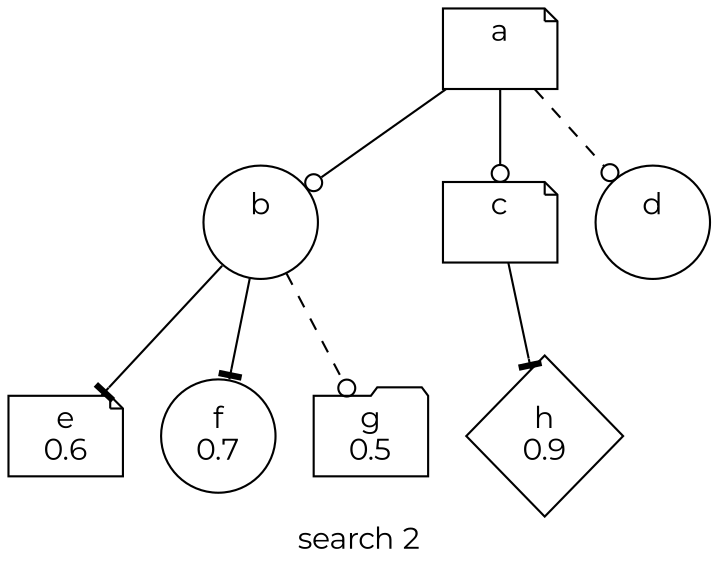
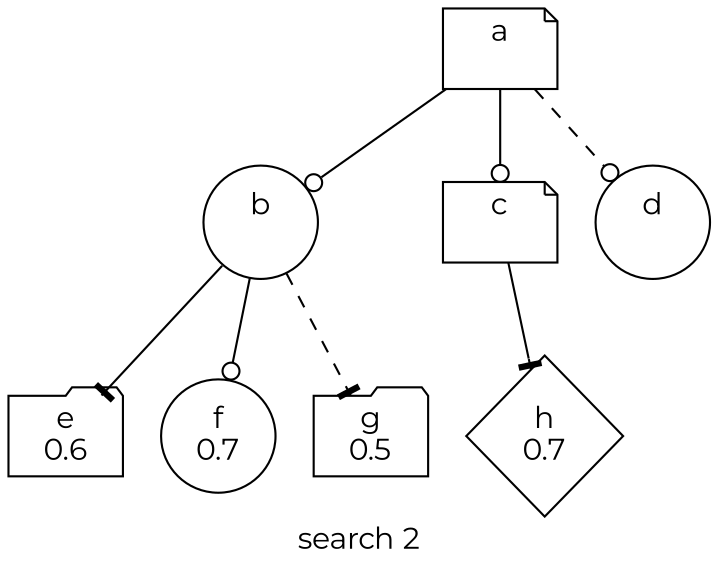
(241, 324) -> (241, 321)
(315, 327) -> (316, 330)
(66, 436) -> (66, 436)
(545, 436) -> (545, 436)
